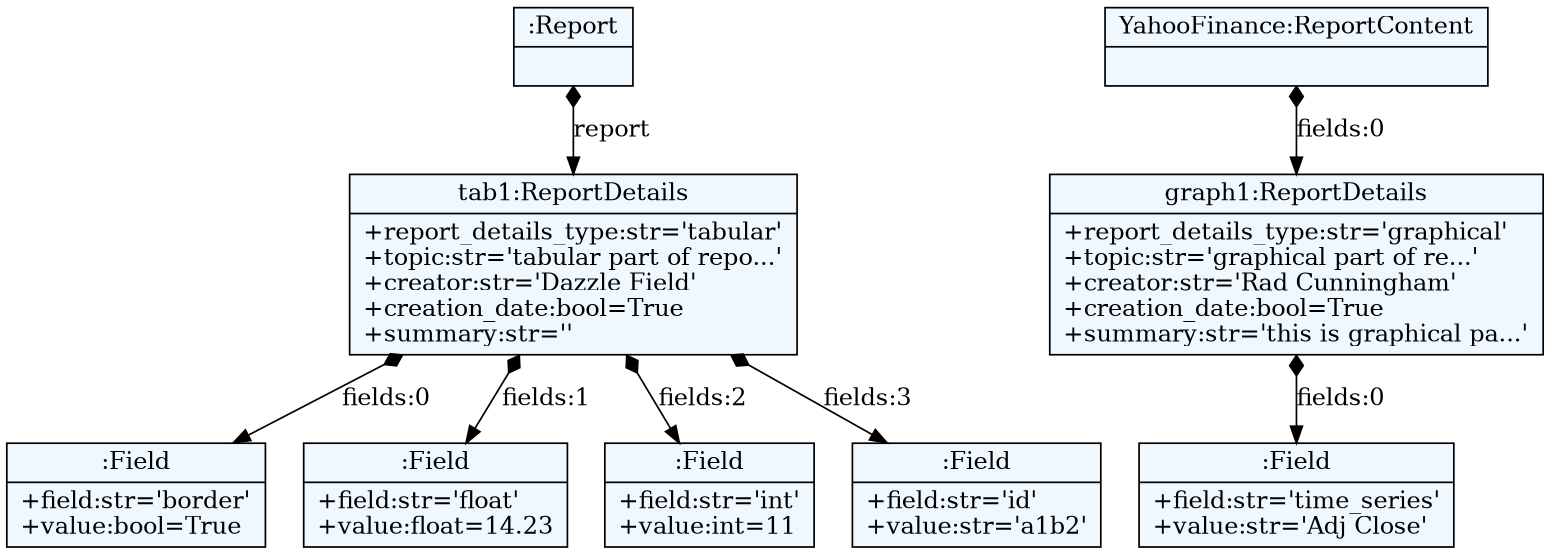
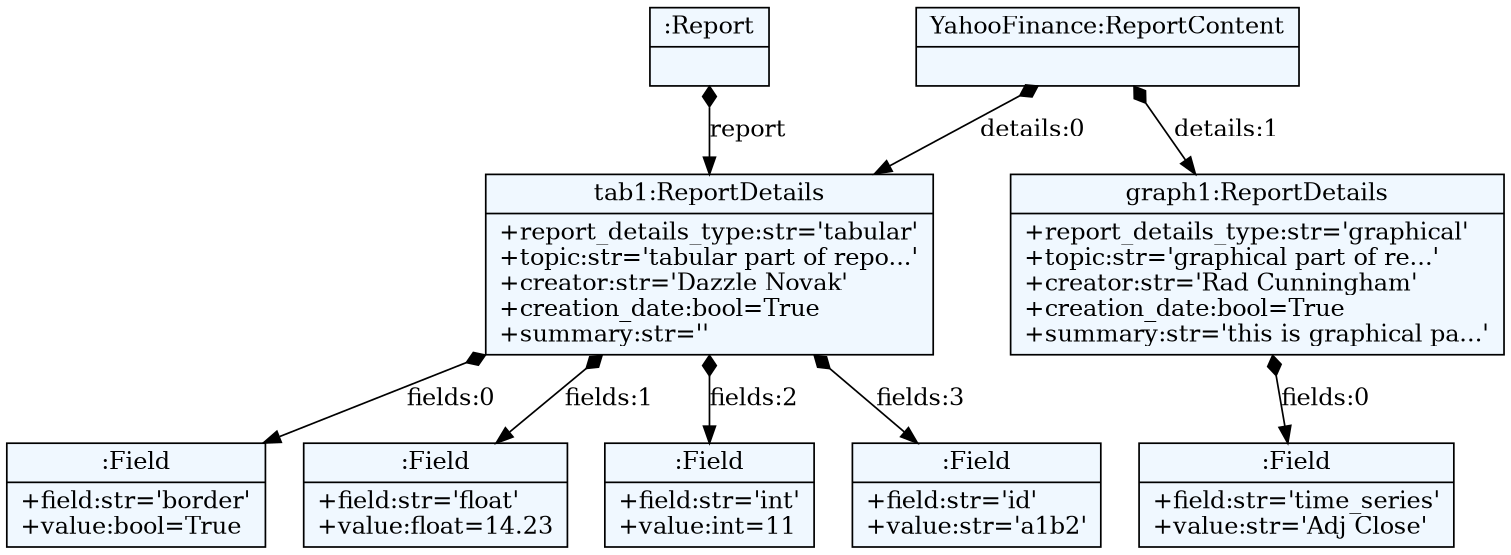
(1341, 130) -> (1227, 130)
none -> (955, 131)
(530, 283) -> (674, 283)
